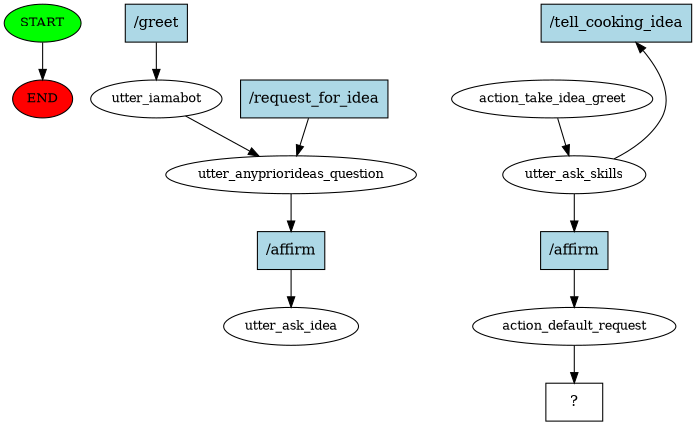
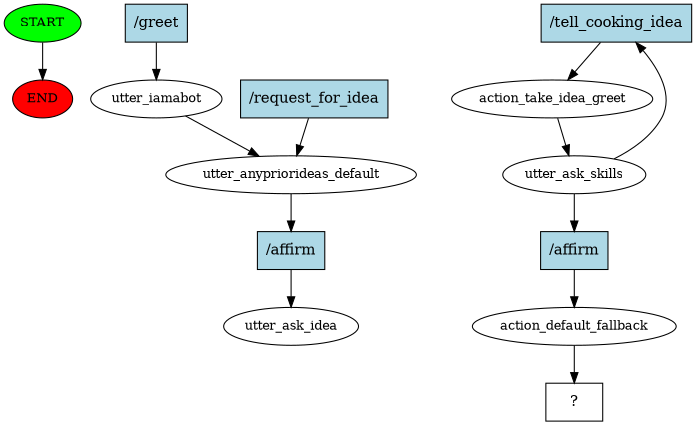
none -> (588, 57)
(291, 175) -> (291, 175)
(574, 326) -> (574, 326)
